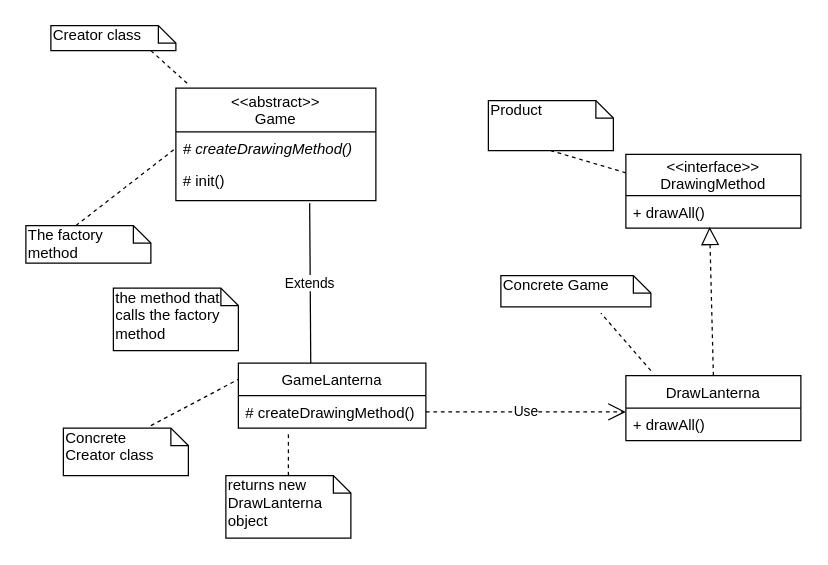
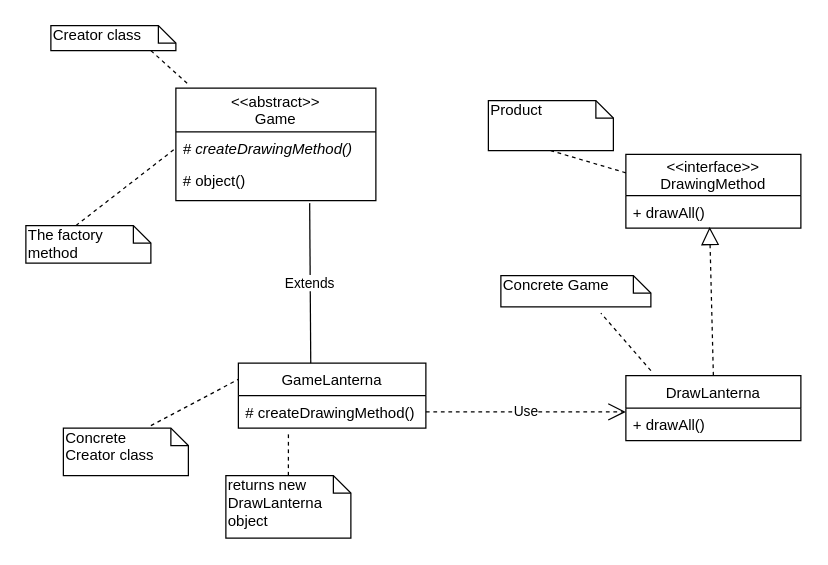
(210, 181) -> (223, 181)
(176, 319) -> none
